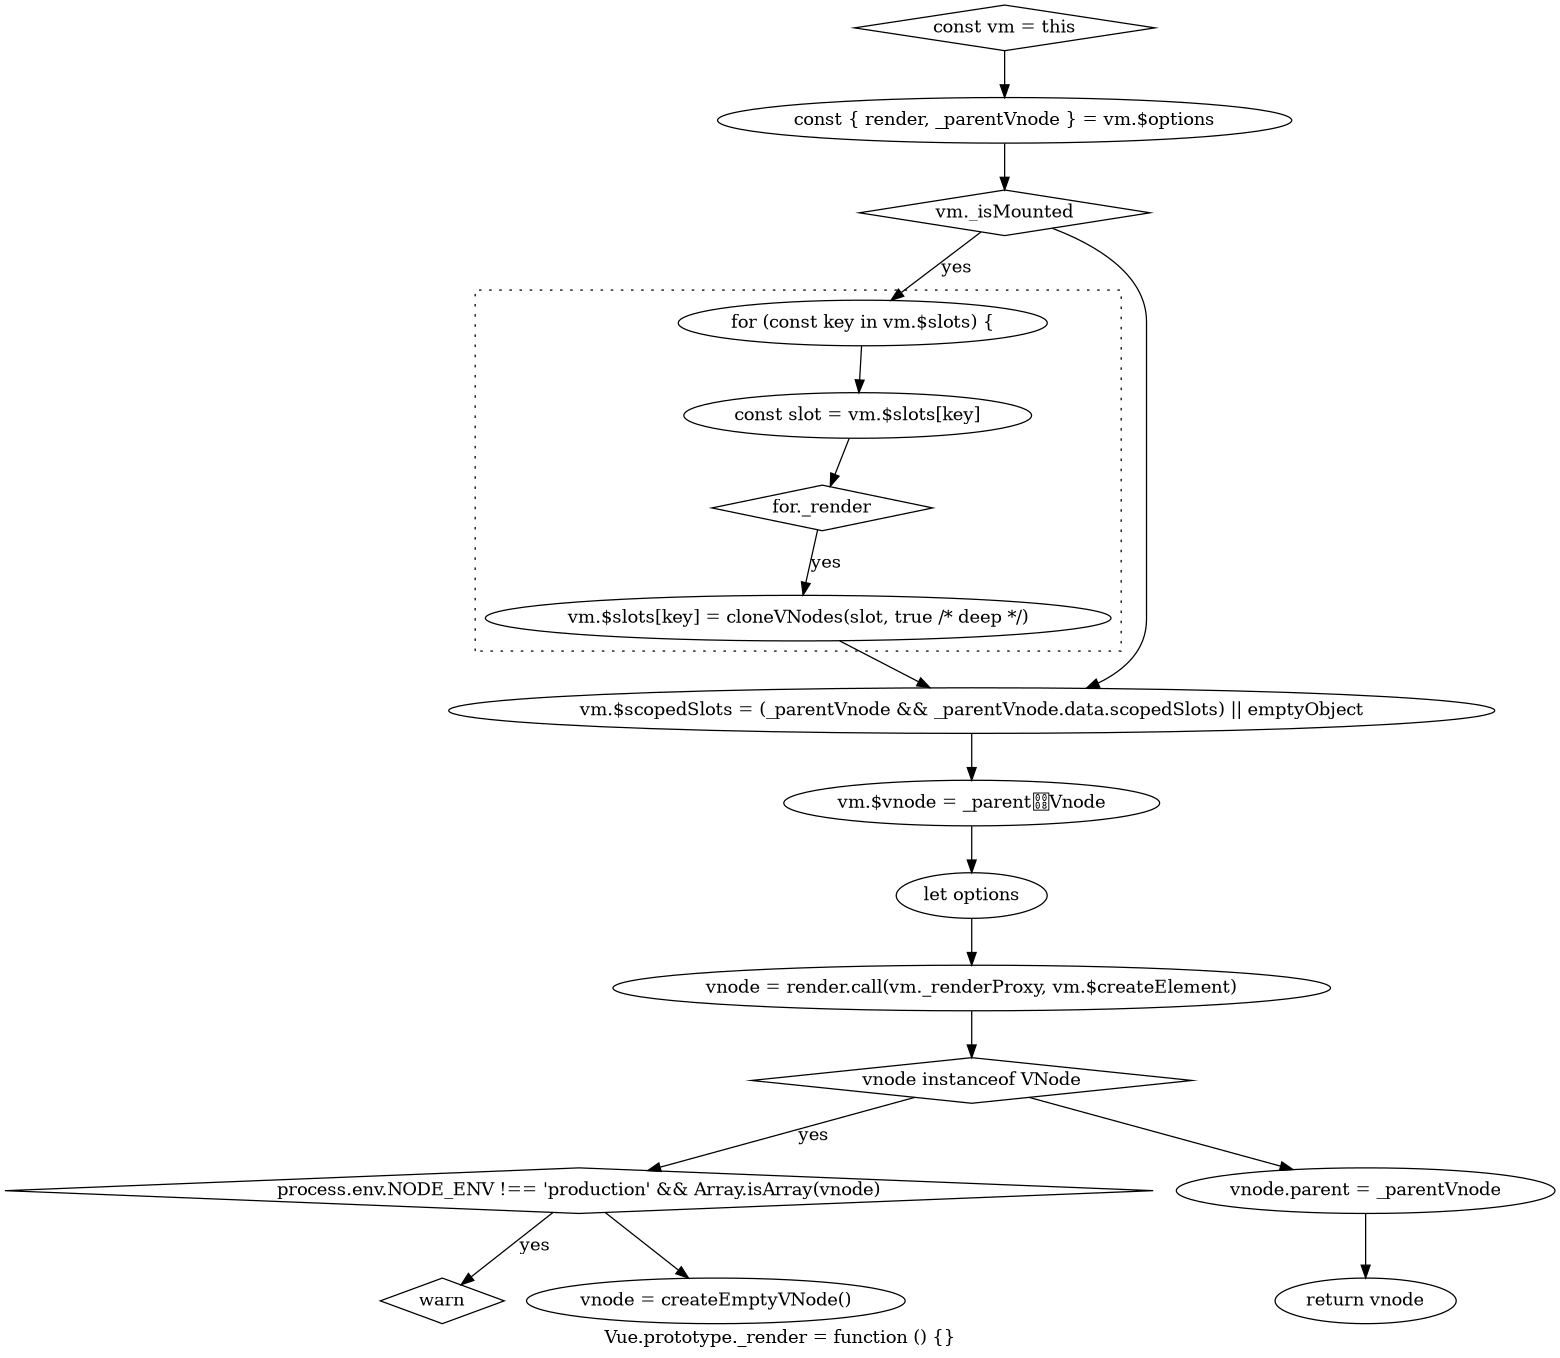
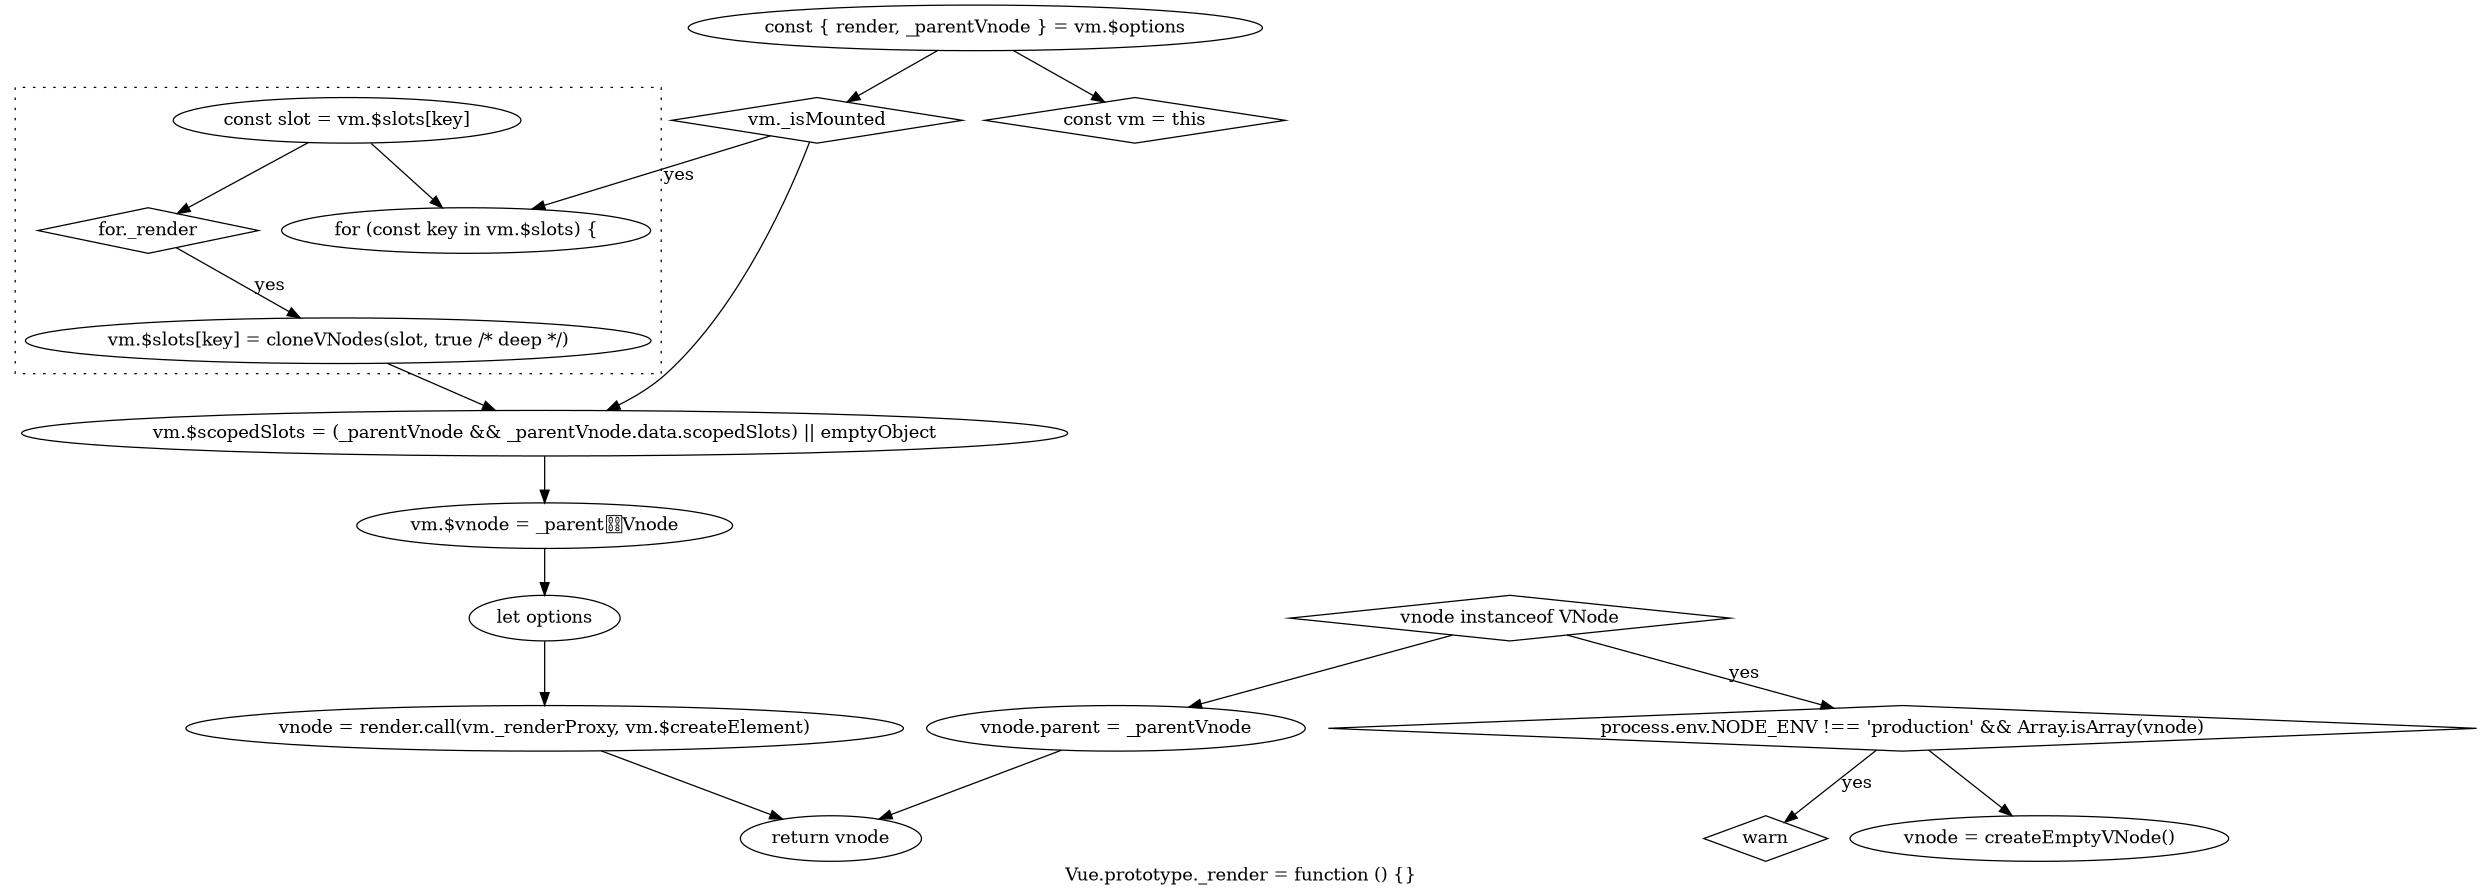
(1005, 68) -> (1053, 73)
(861, 363) -> (402, 171)
(972, 1028) -> (686, 783)
